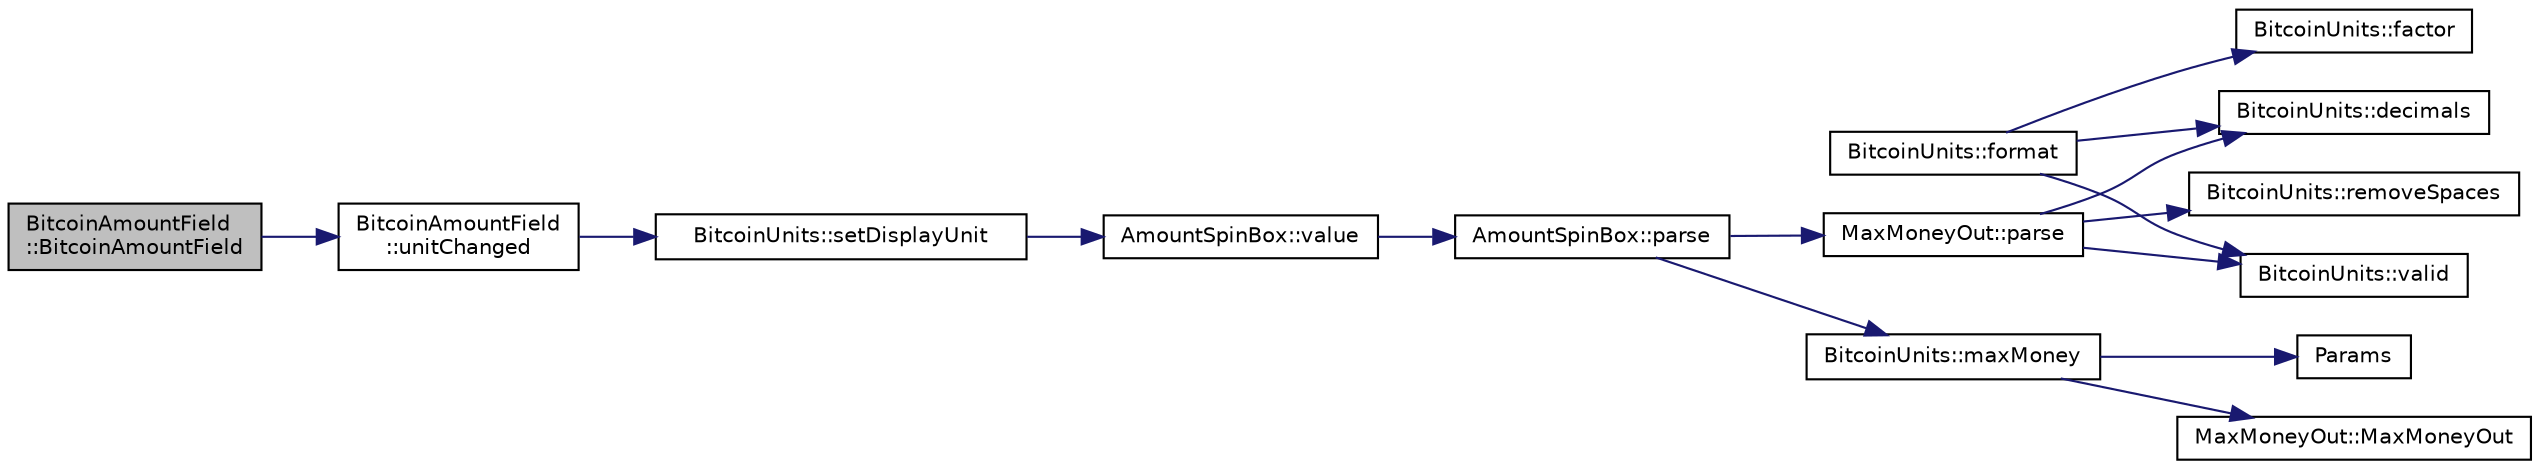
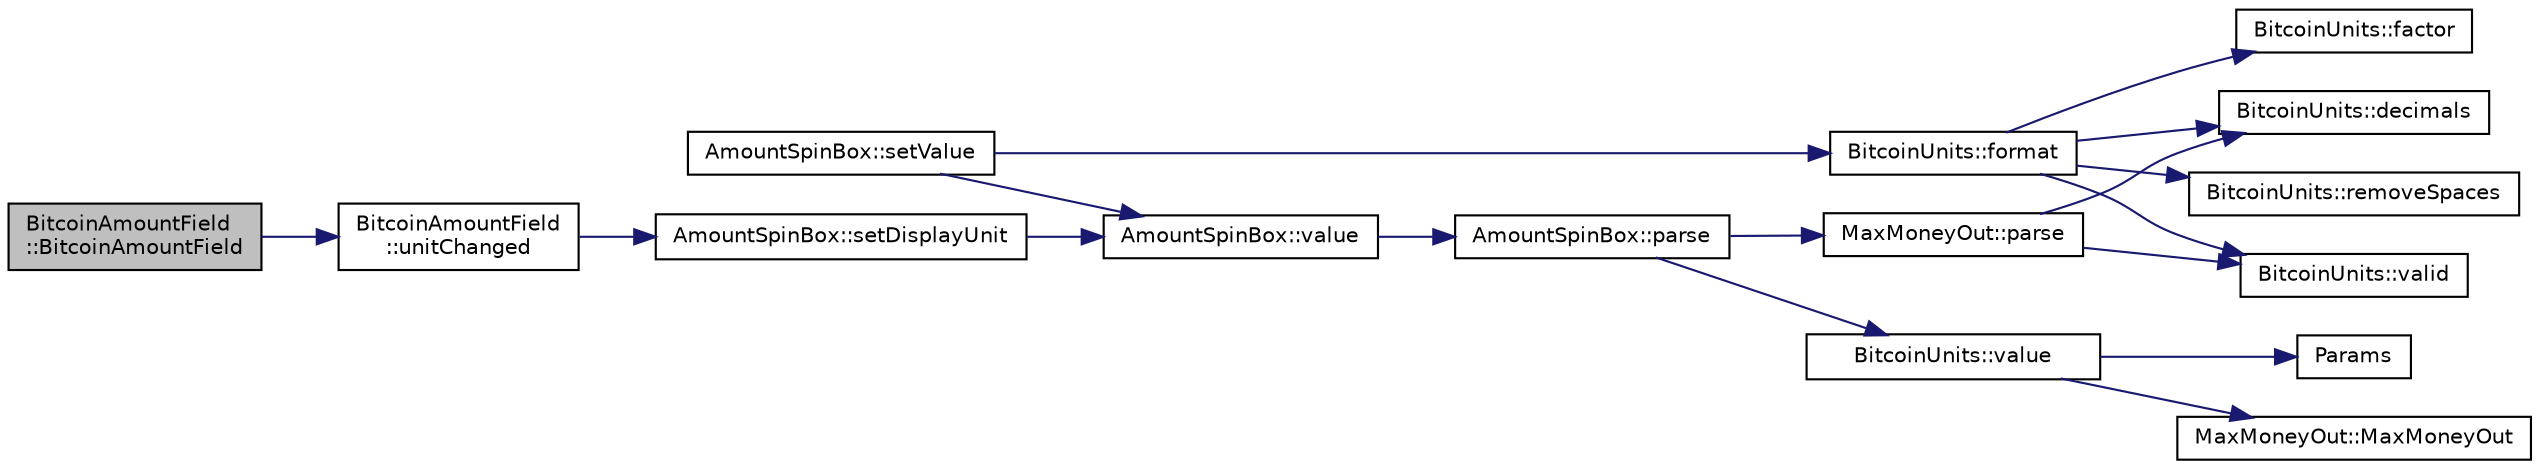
none -> (841, 153)
(2119, 218) -> (2119, 170)
(841, 237) -> (841, 237)
(1953, 357) -> (1953, 357)
